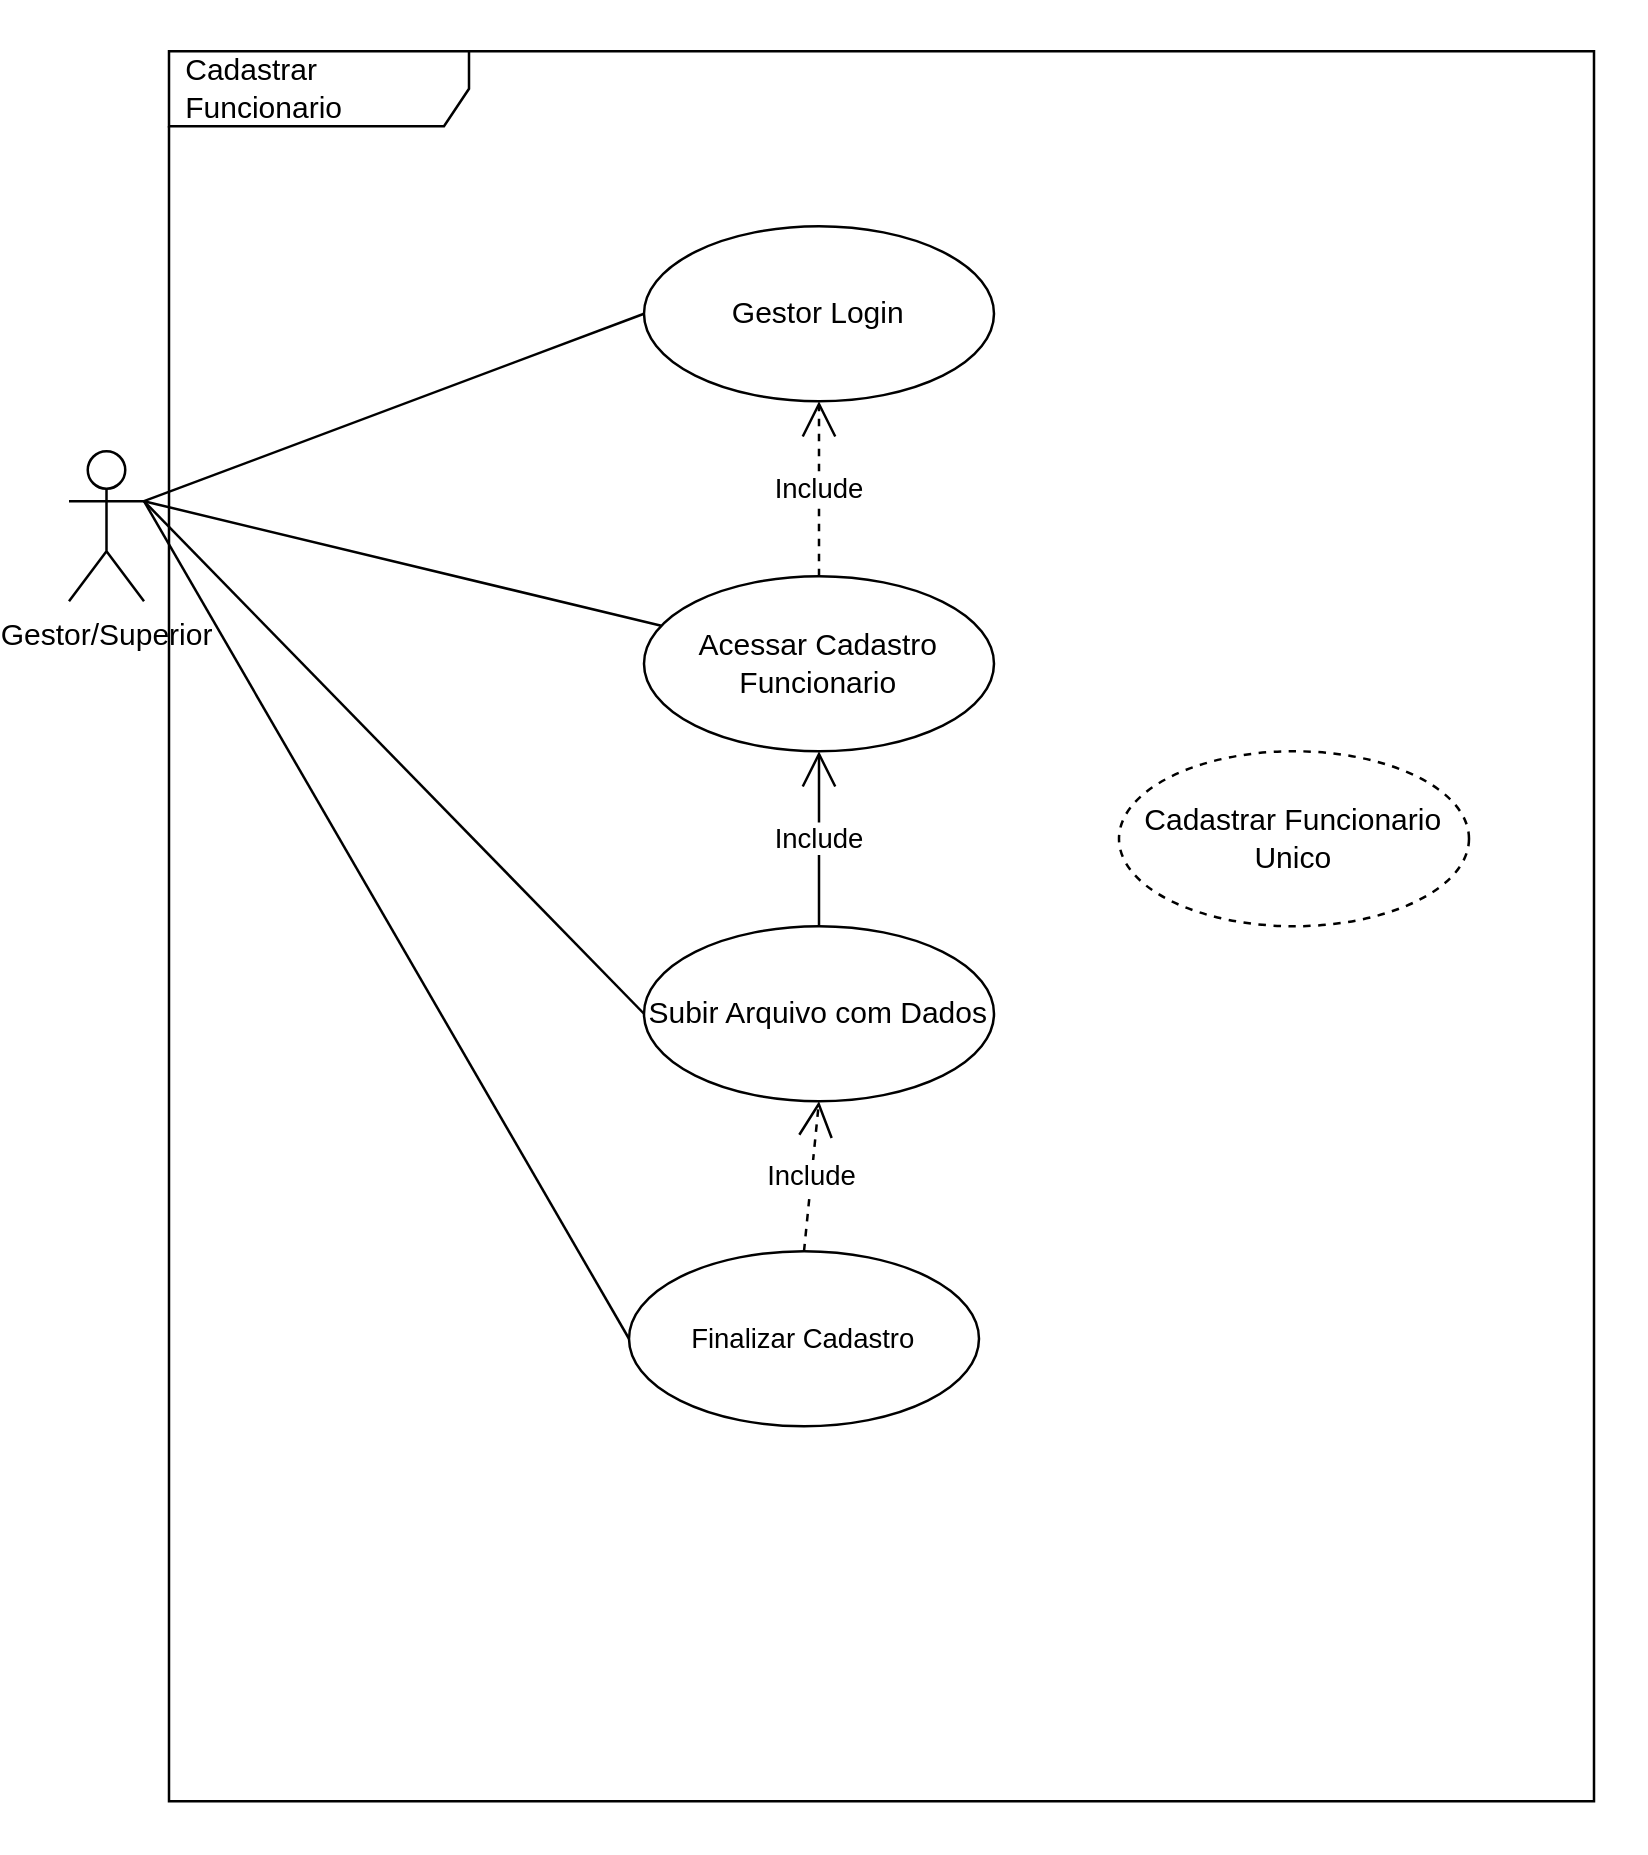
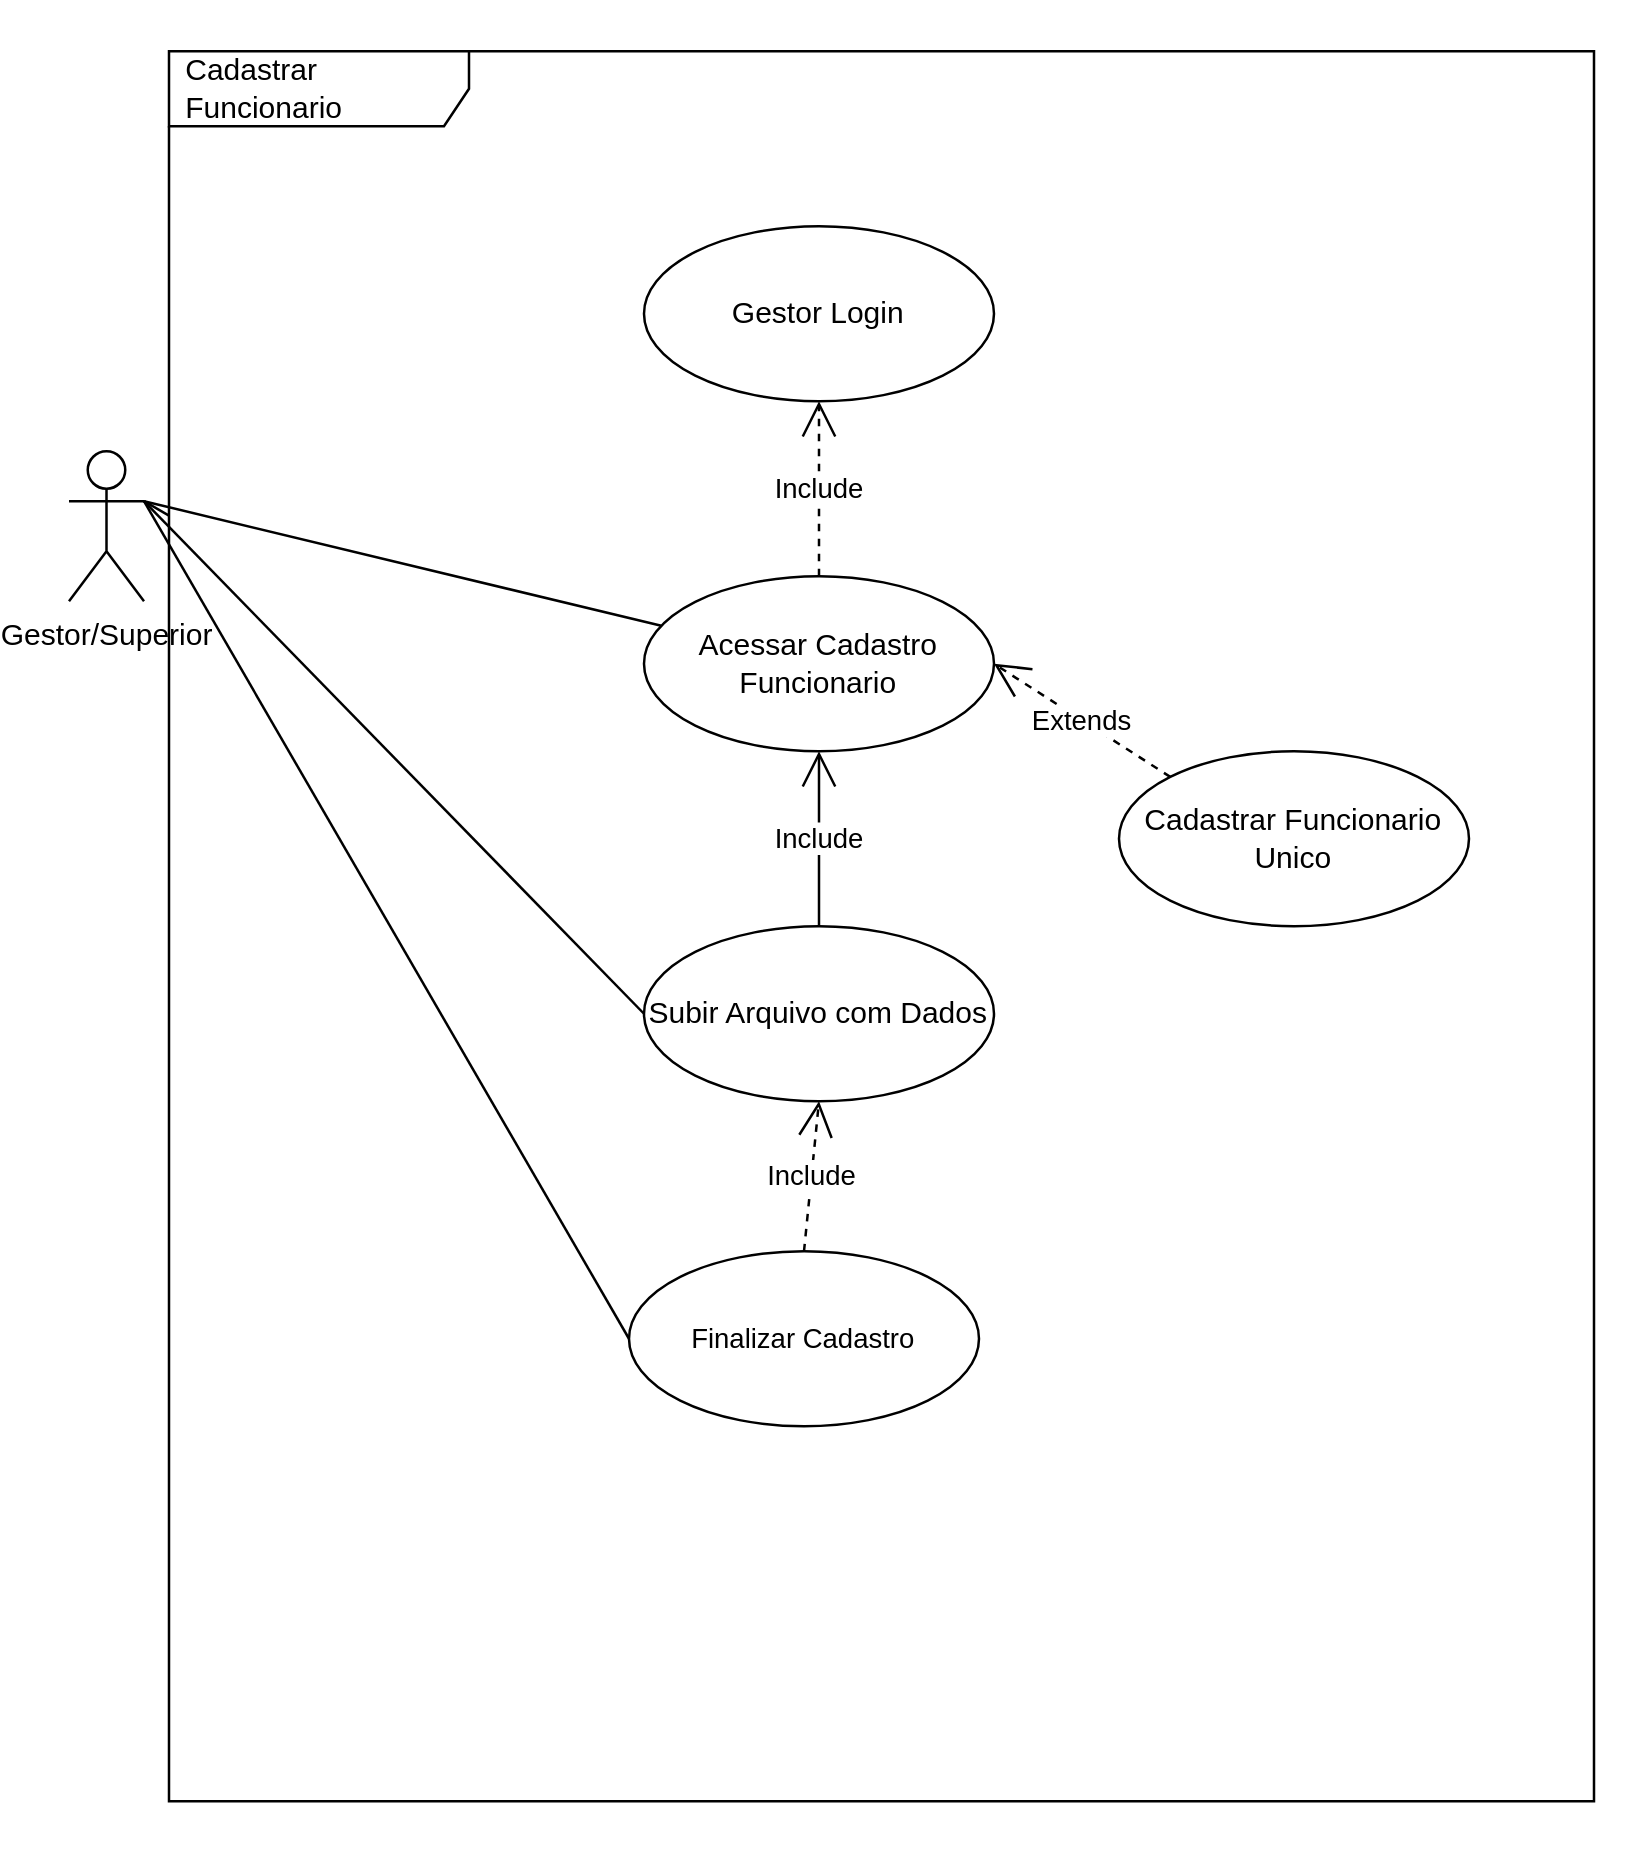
(407, 402) -> (160, 510)
none -> (1029, 686)
(1294, 839) -> (1294, 839)
